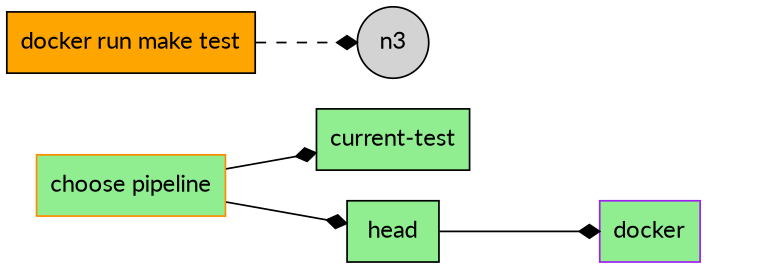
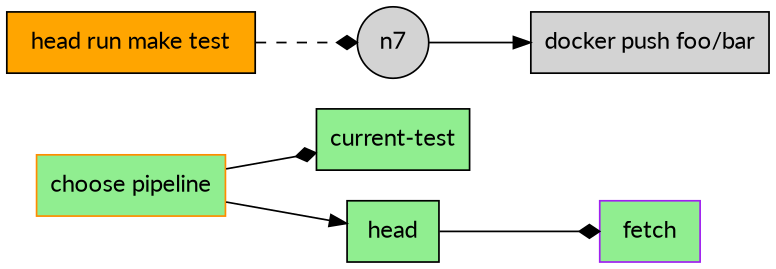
(131, 43) -> (131, 43)
(393, 43) -> (393, 43)
none -> (650, 43)
(278, 211) -> (278, 211)
(650, 231) -> (650, 231)
